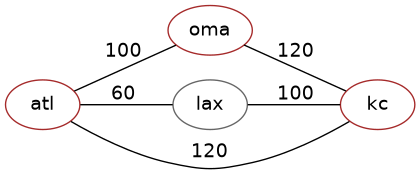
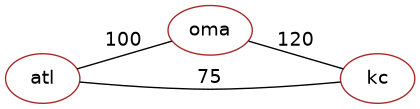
(210, 105) -> none
(210, 152) -> (210, 78)
